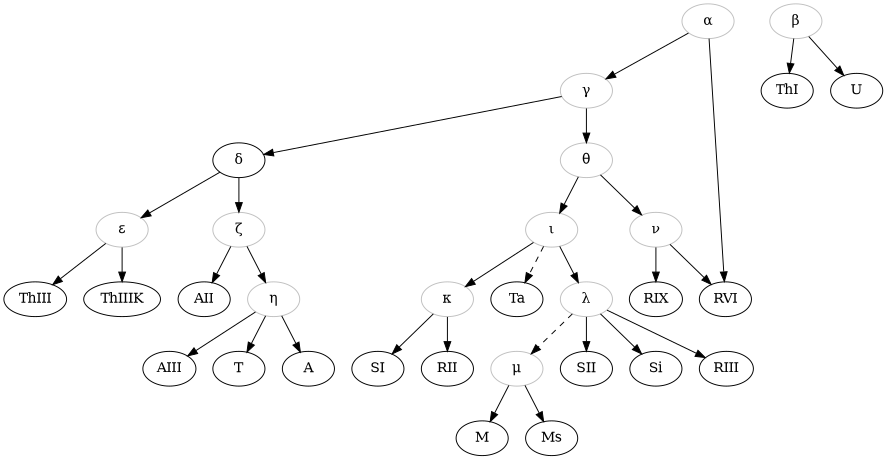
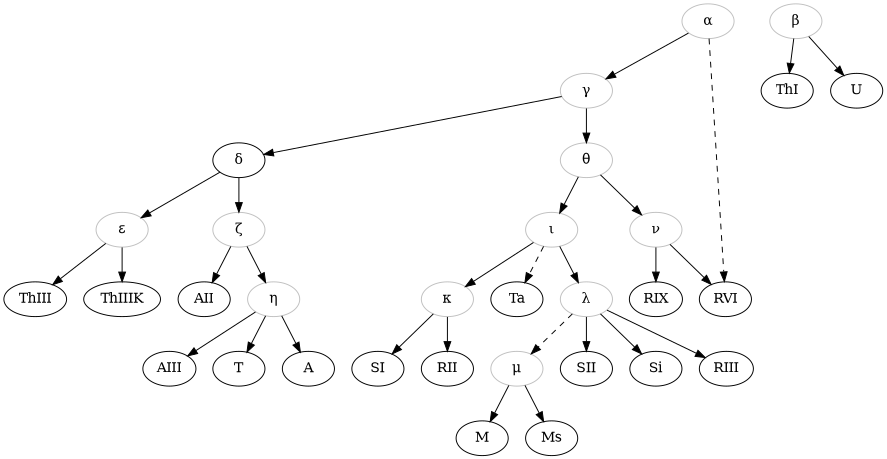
(716, 155) -> (716, 155)
